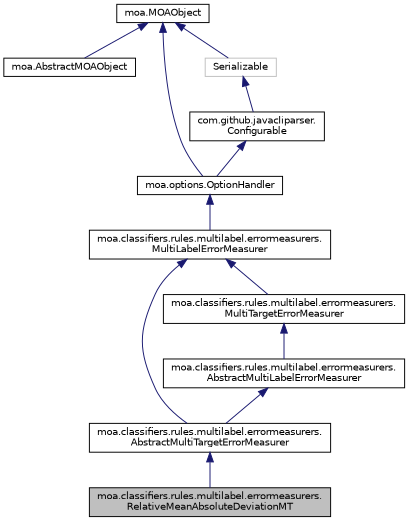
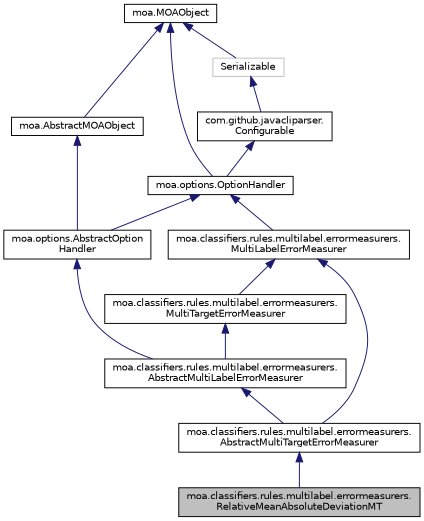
none -> (77, 245)
